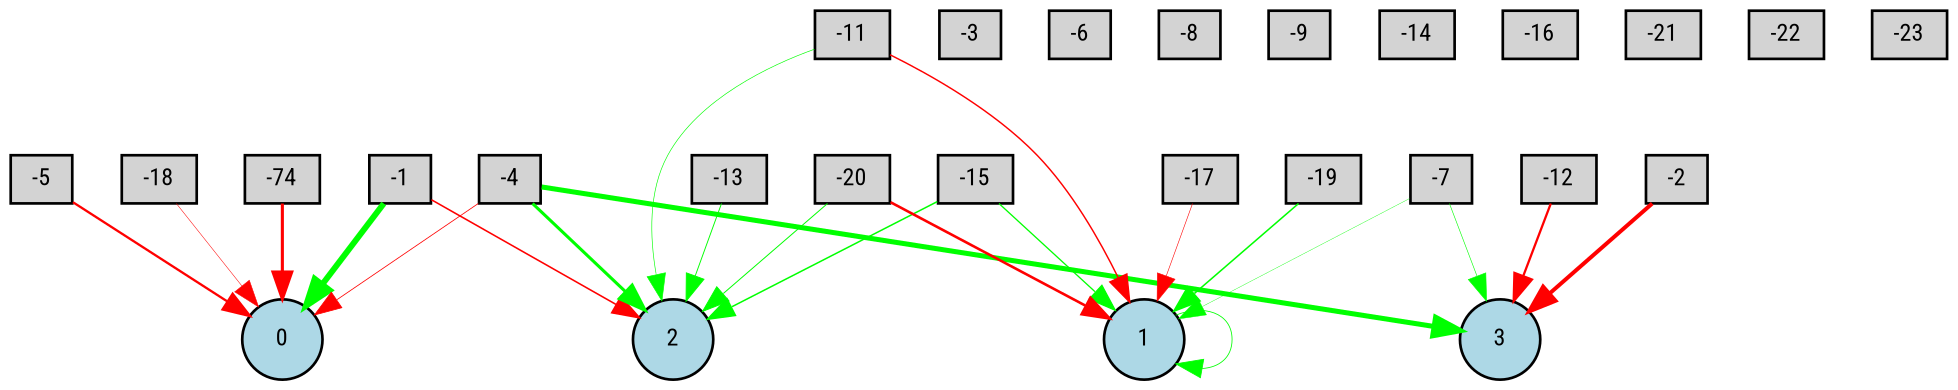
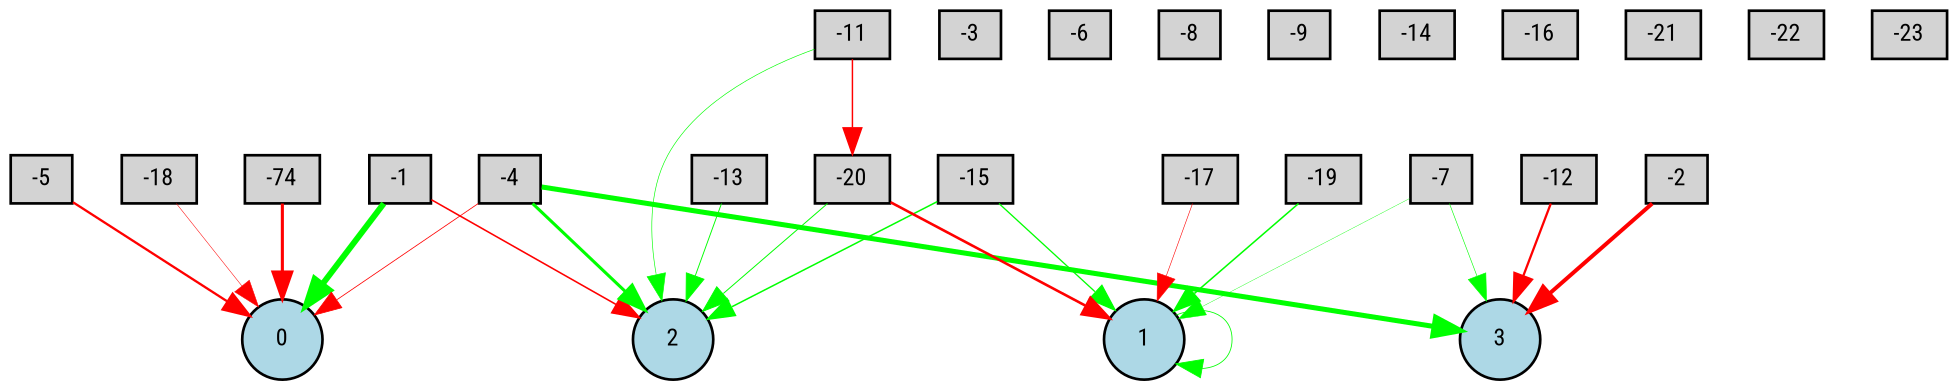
(1026, 144) -> (852, 93)
